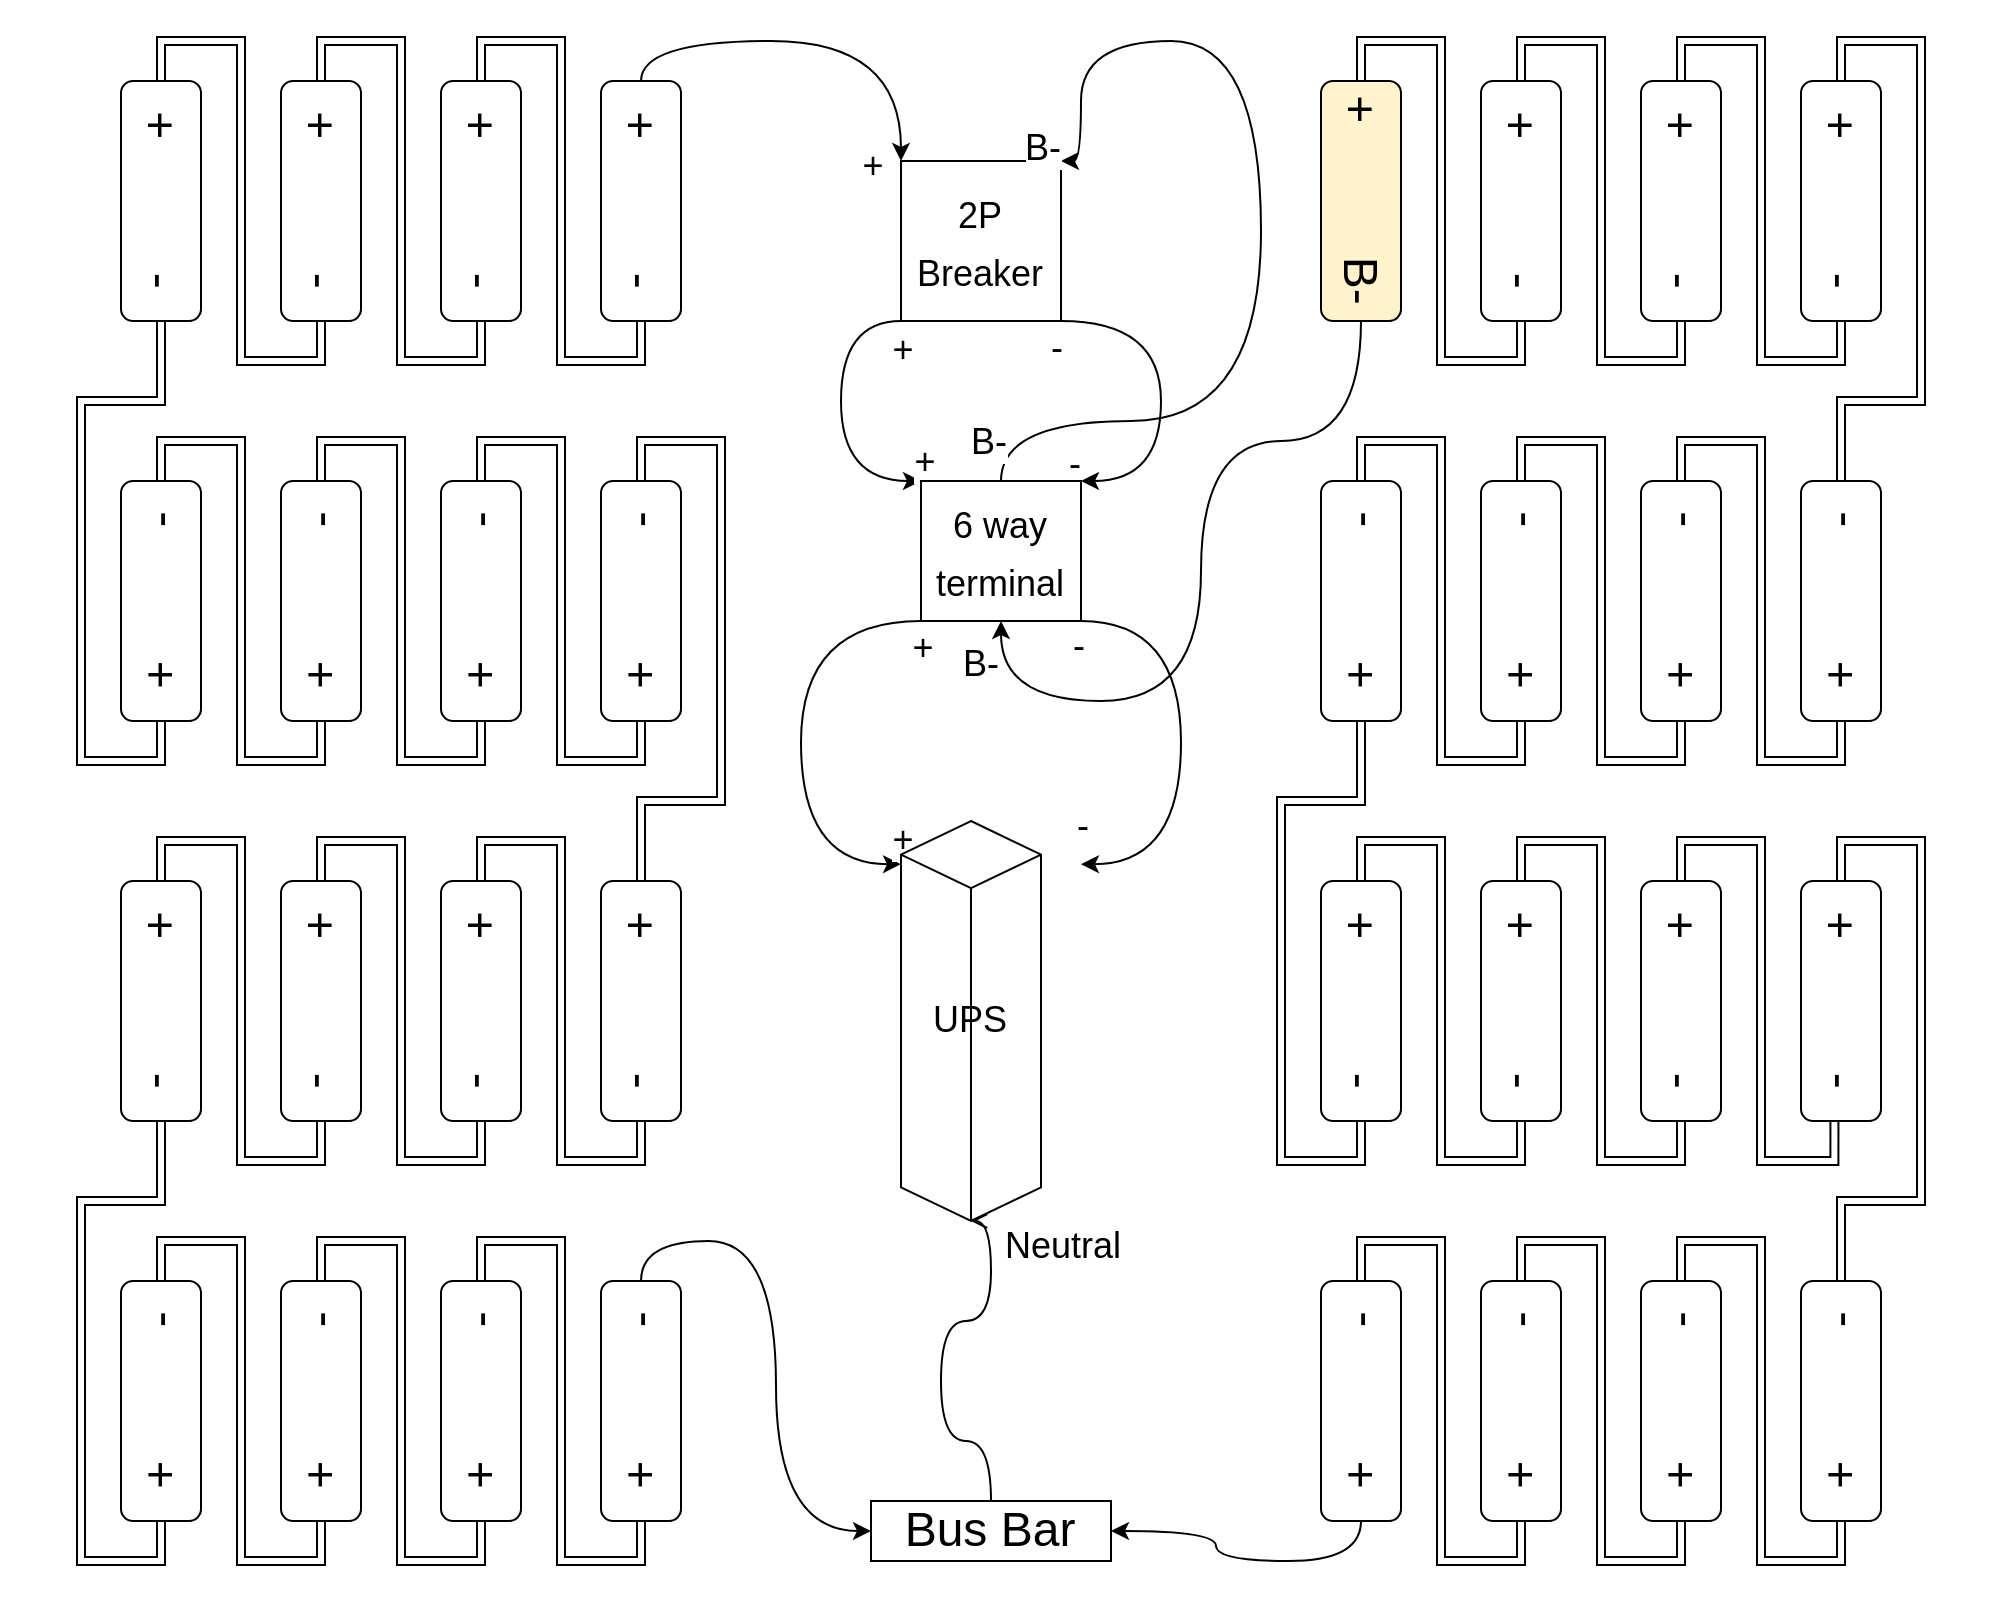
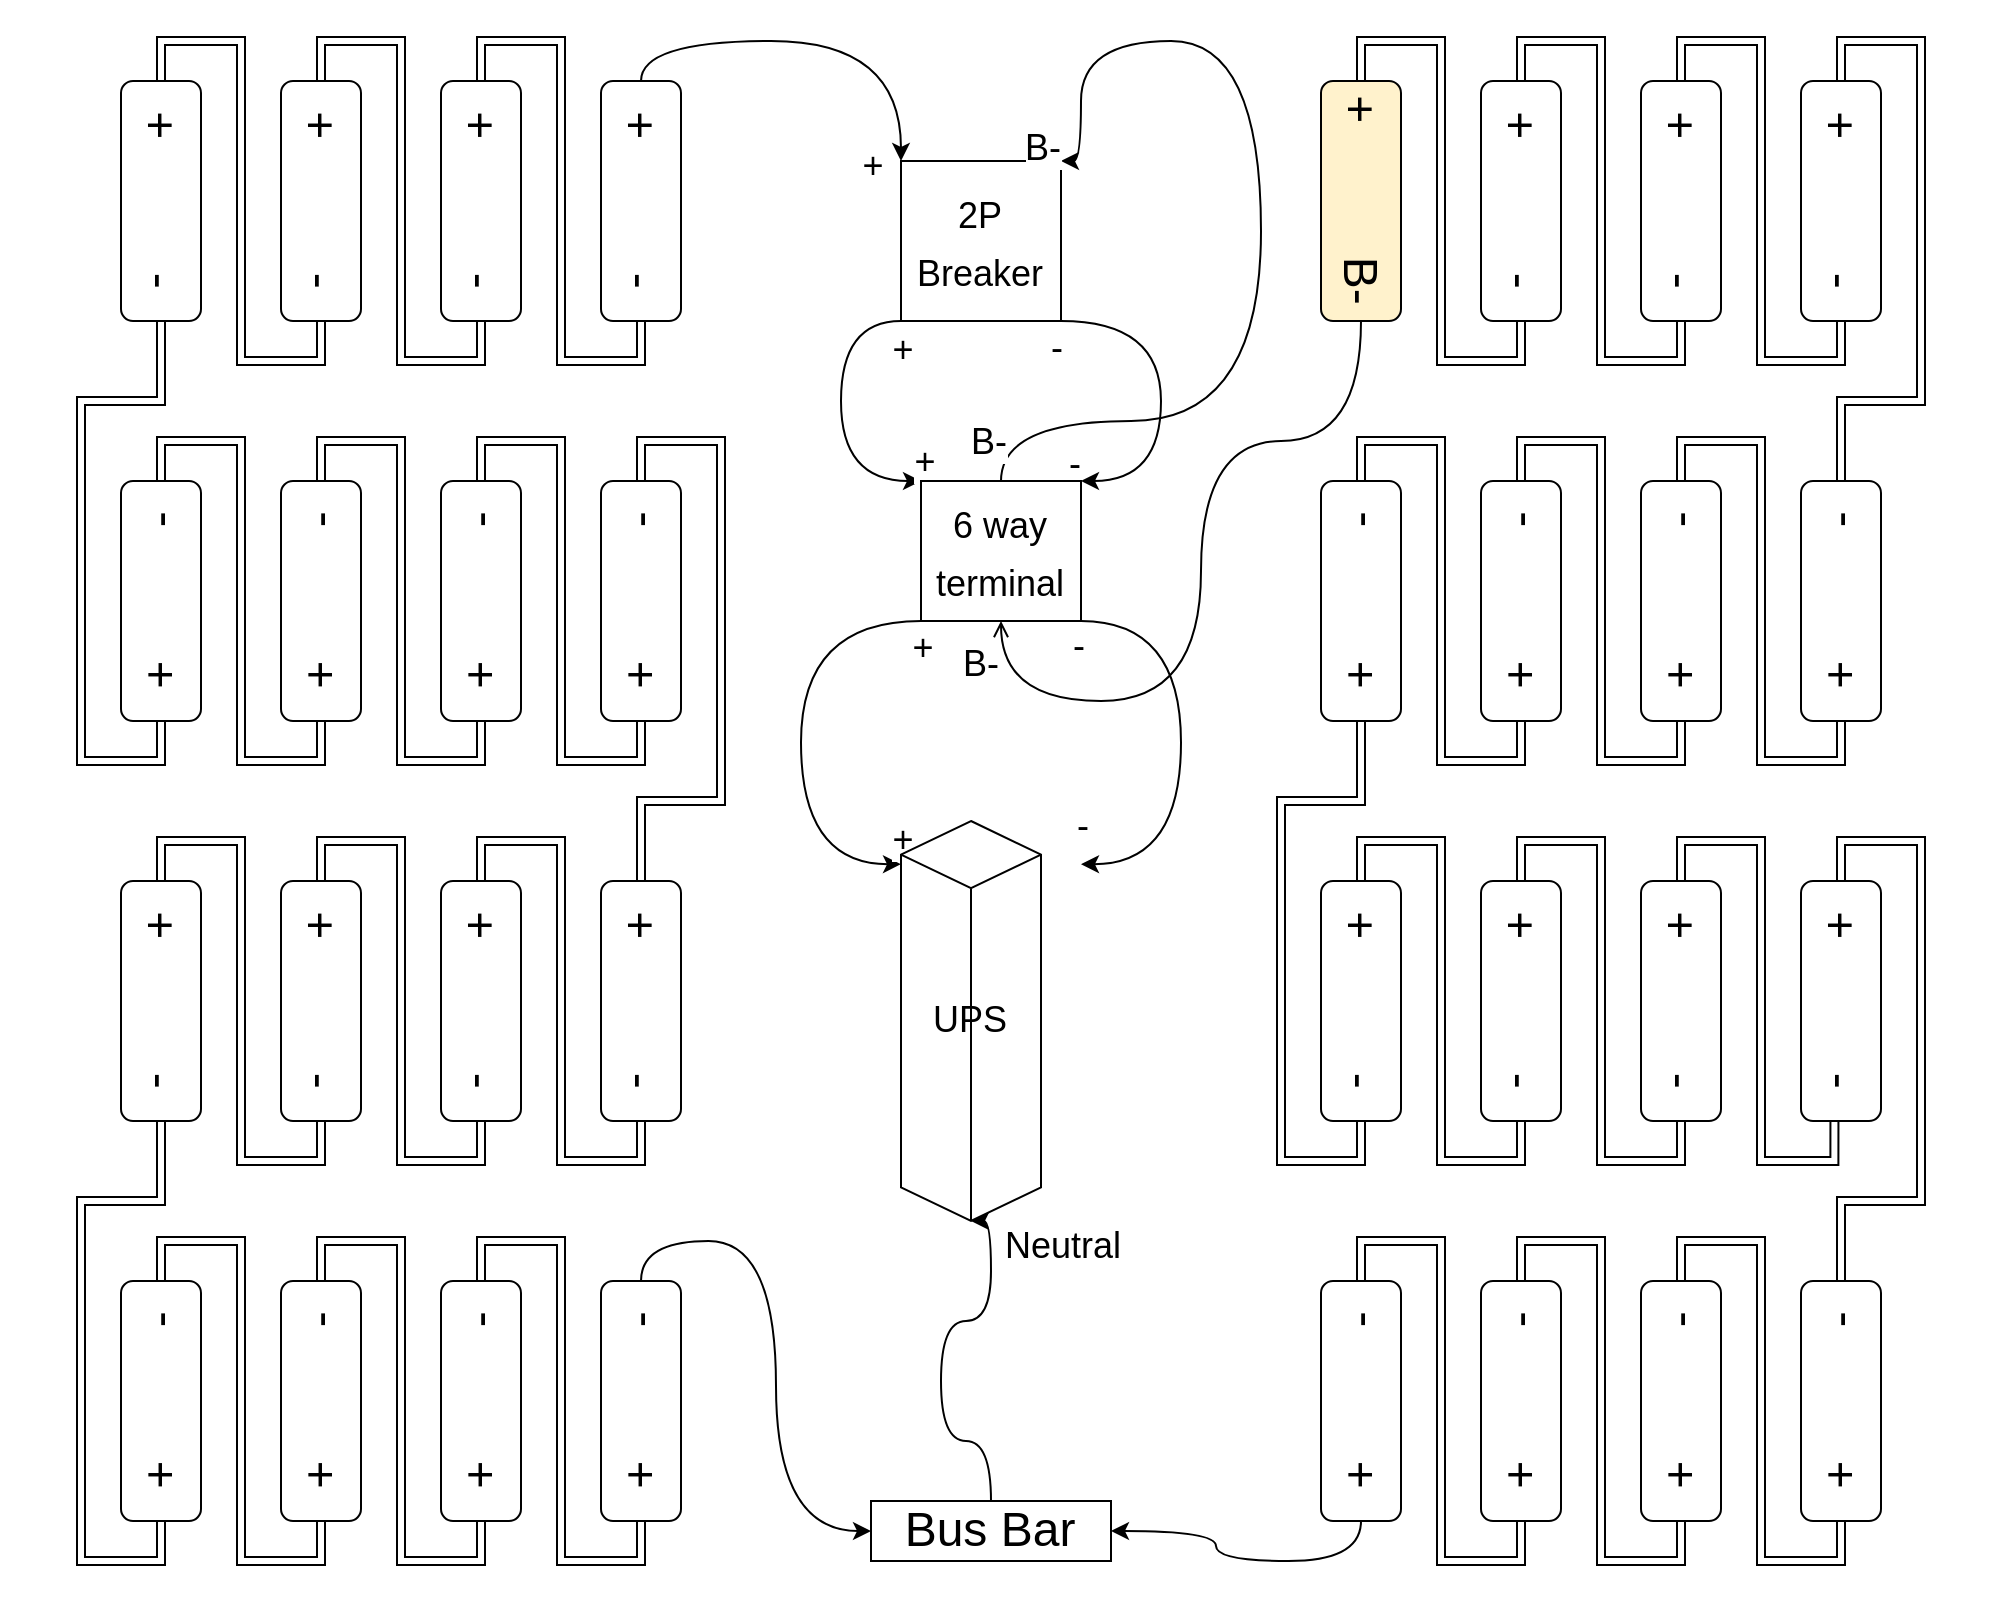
(1019, 679) -> (1018, 675)
(987, 1235) -> (990, 1237)
